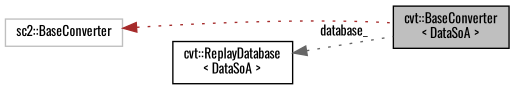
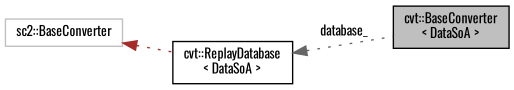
(265, 22) -> (155, 49)
